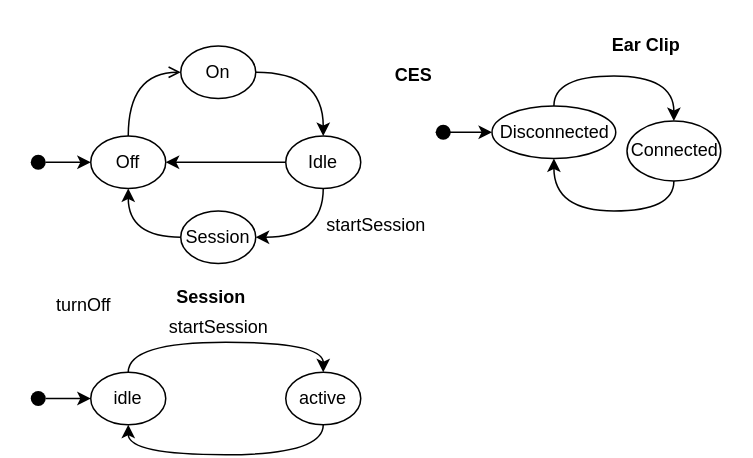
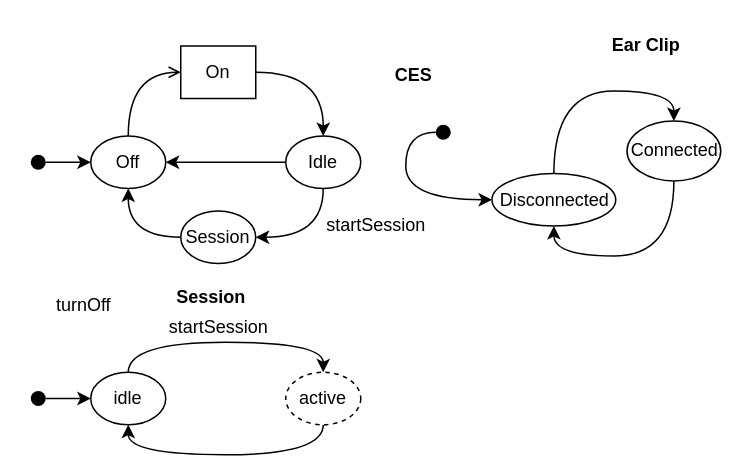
(218, 72) -> (218, 72)
(554, 132) -> (554, 200)
(323, 398) -> (323, 398)
